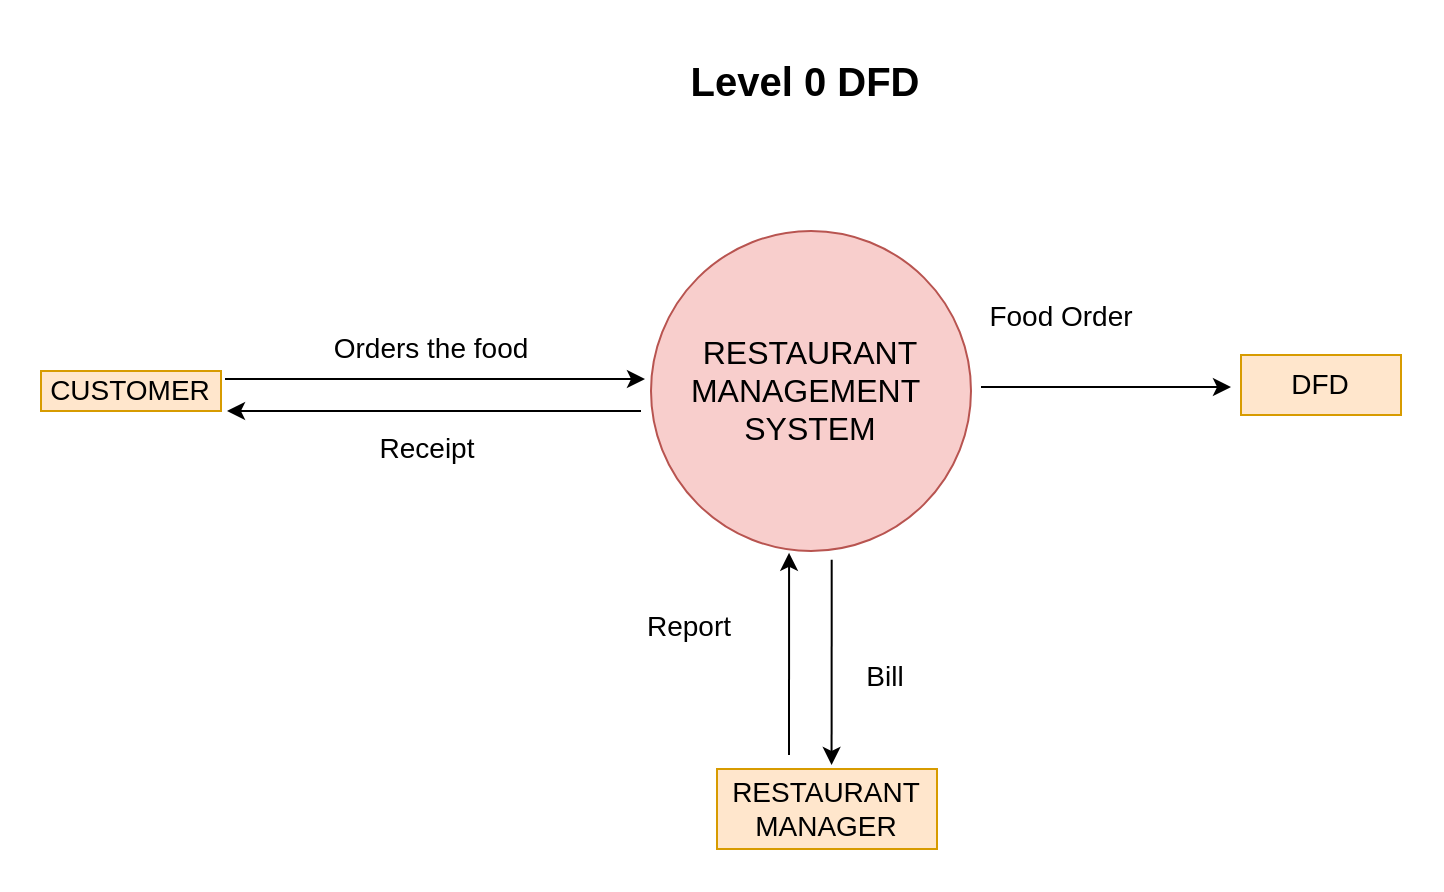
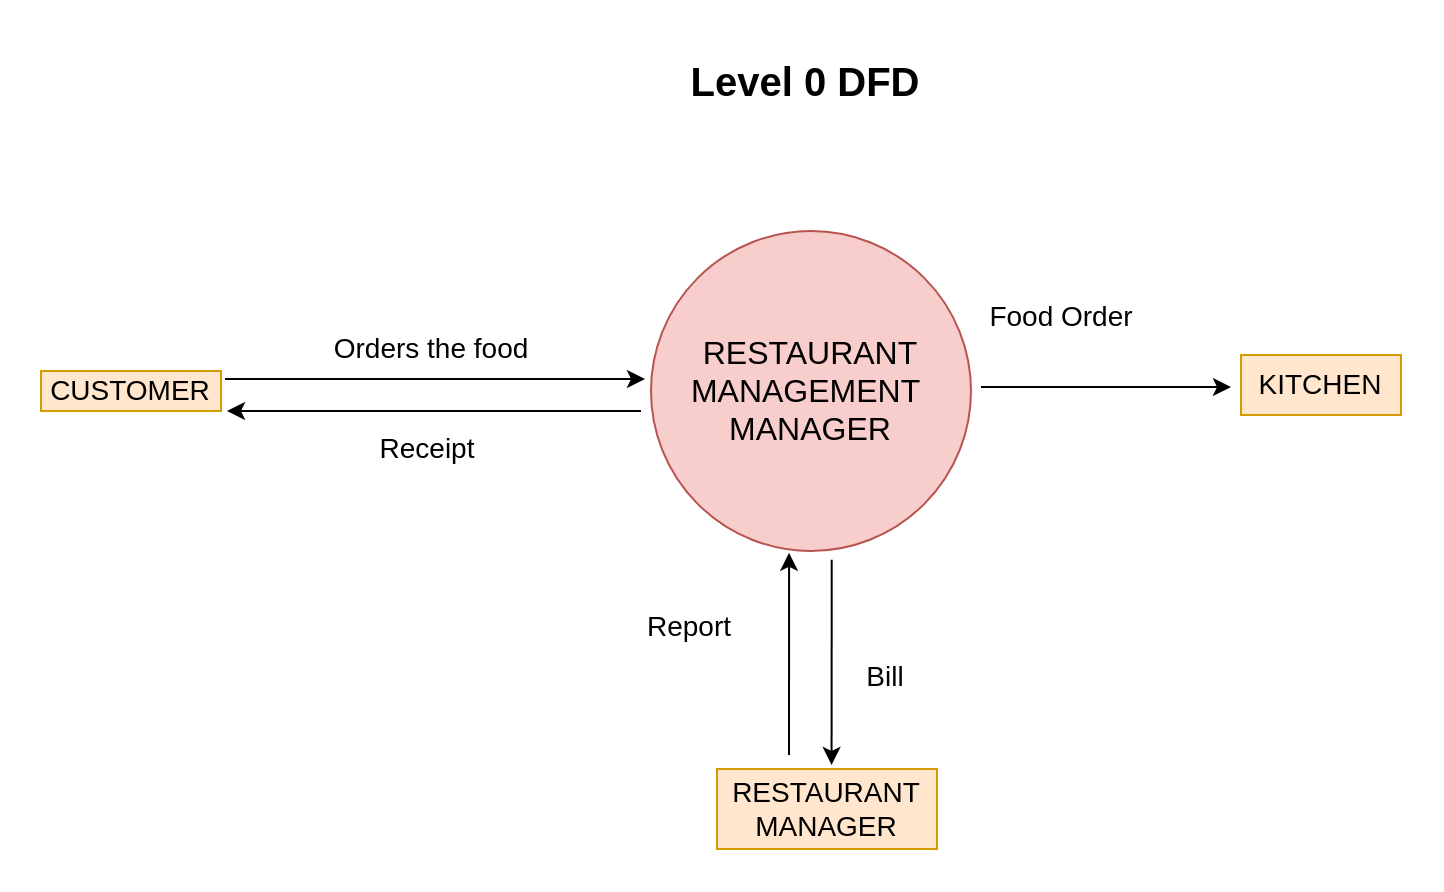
(1321, 385) -> (1321, 385)
(811, 391) -> (811, 391)
